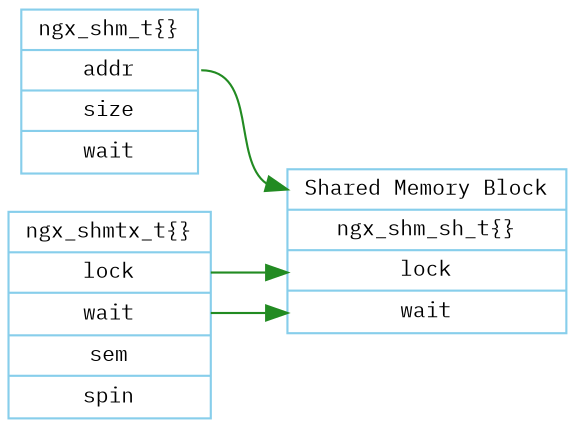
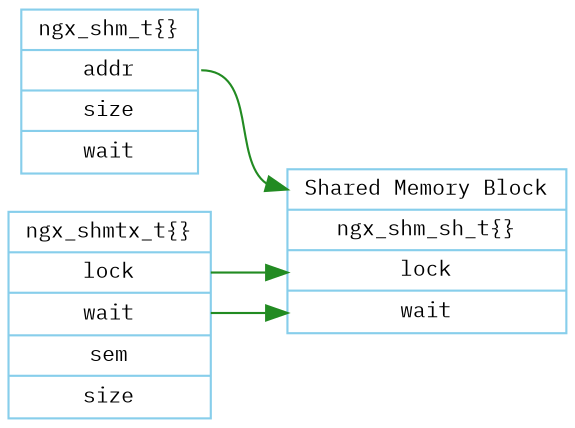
(110, 396) -> (110, 396)
